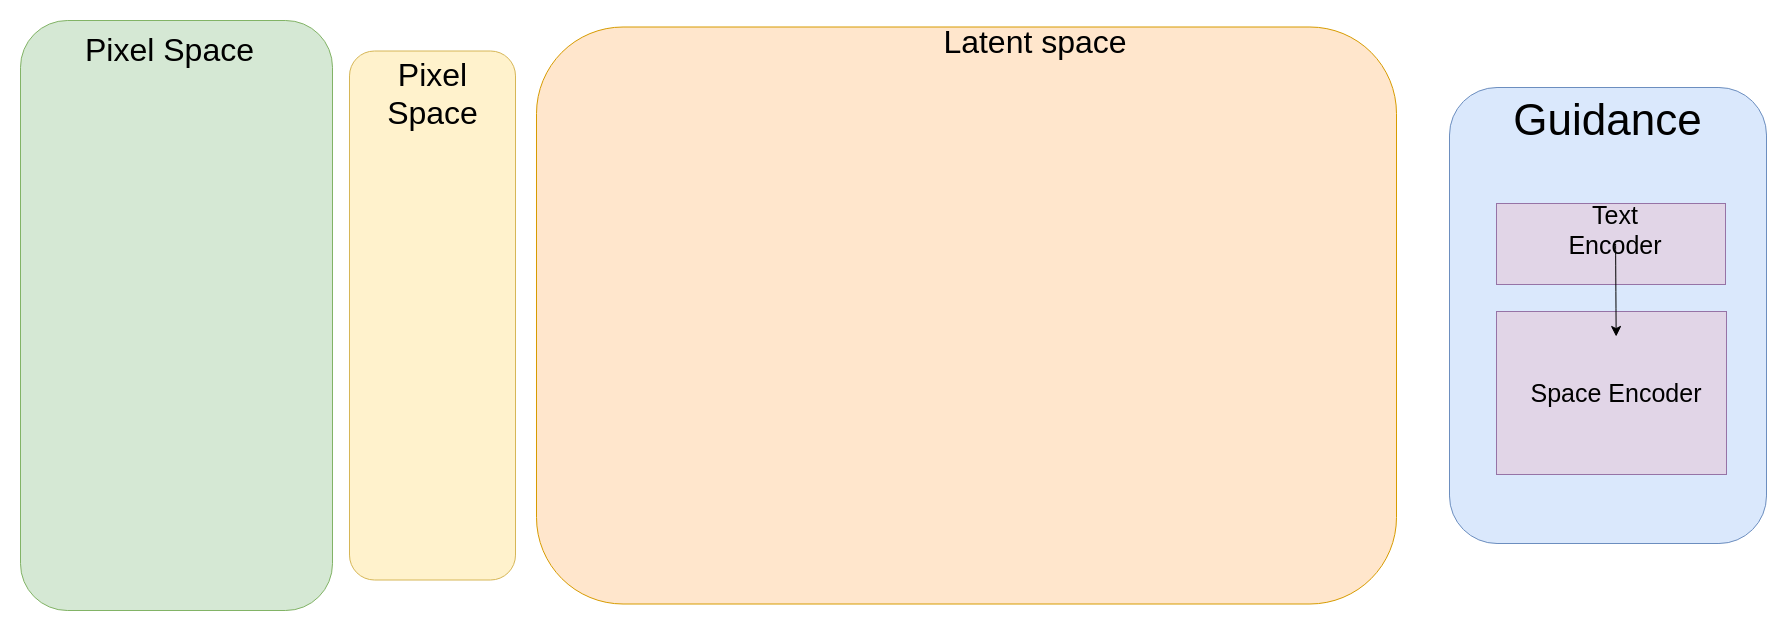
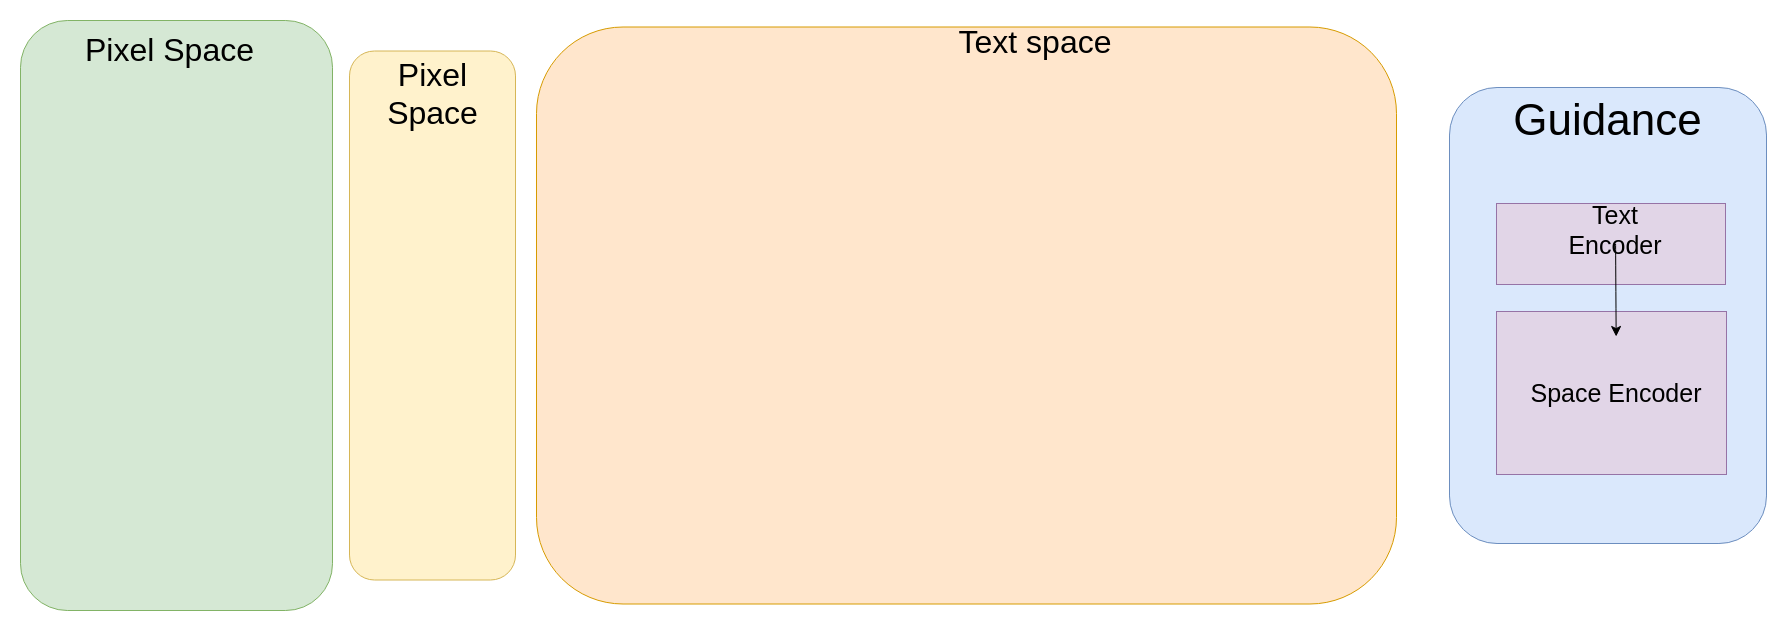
(1036, 43) -> (1036, 43)
